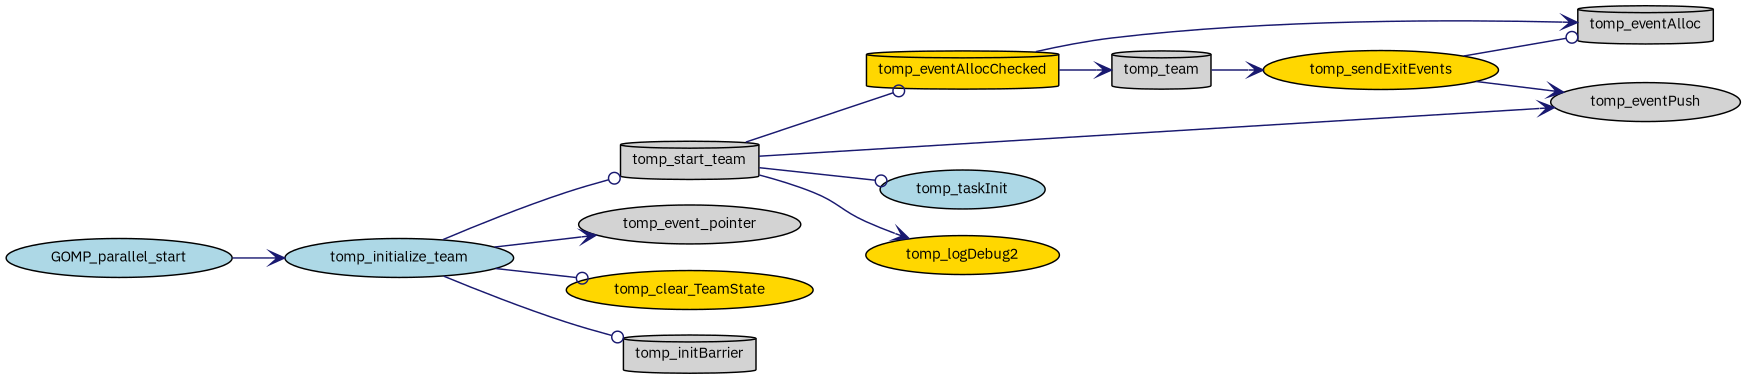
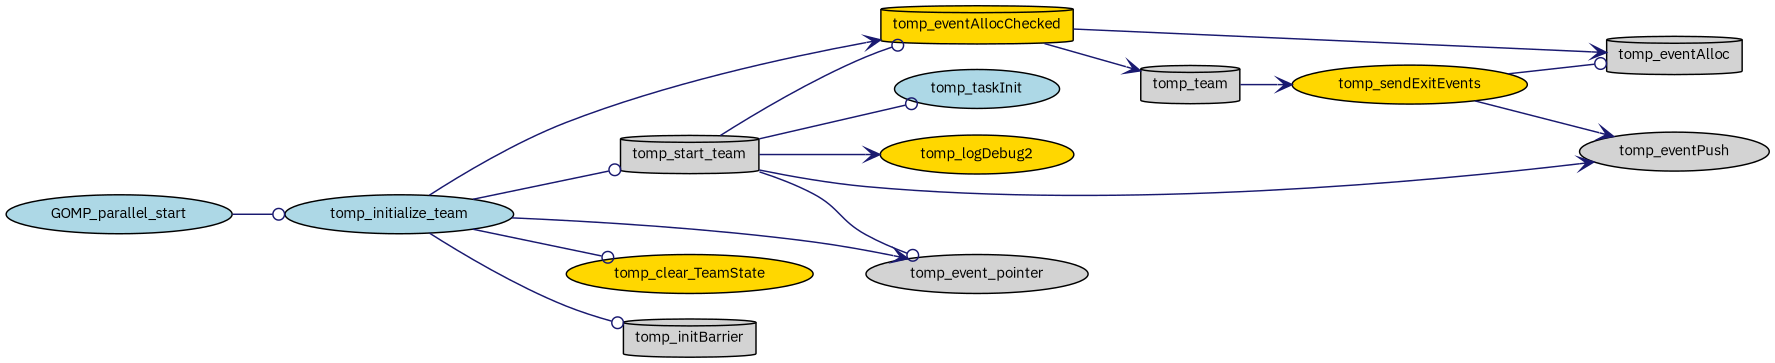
none -> (640, 97)
none -> (835, 210)
(251, 258) -> (253, 214)
